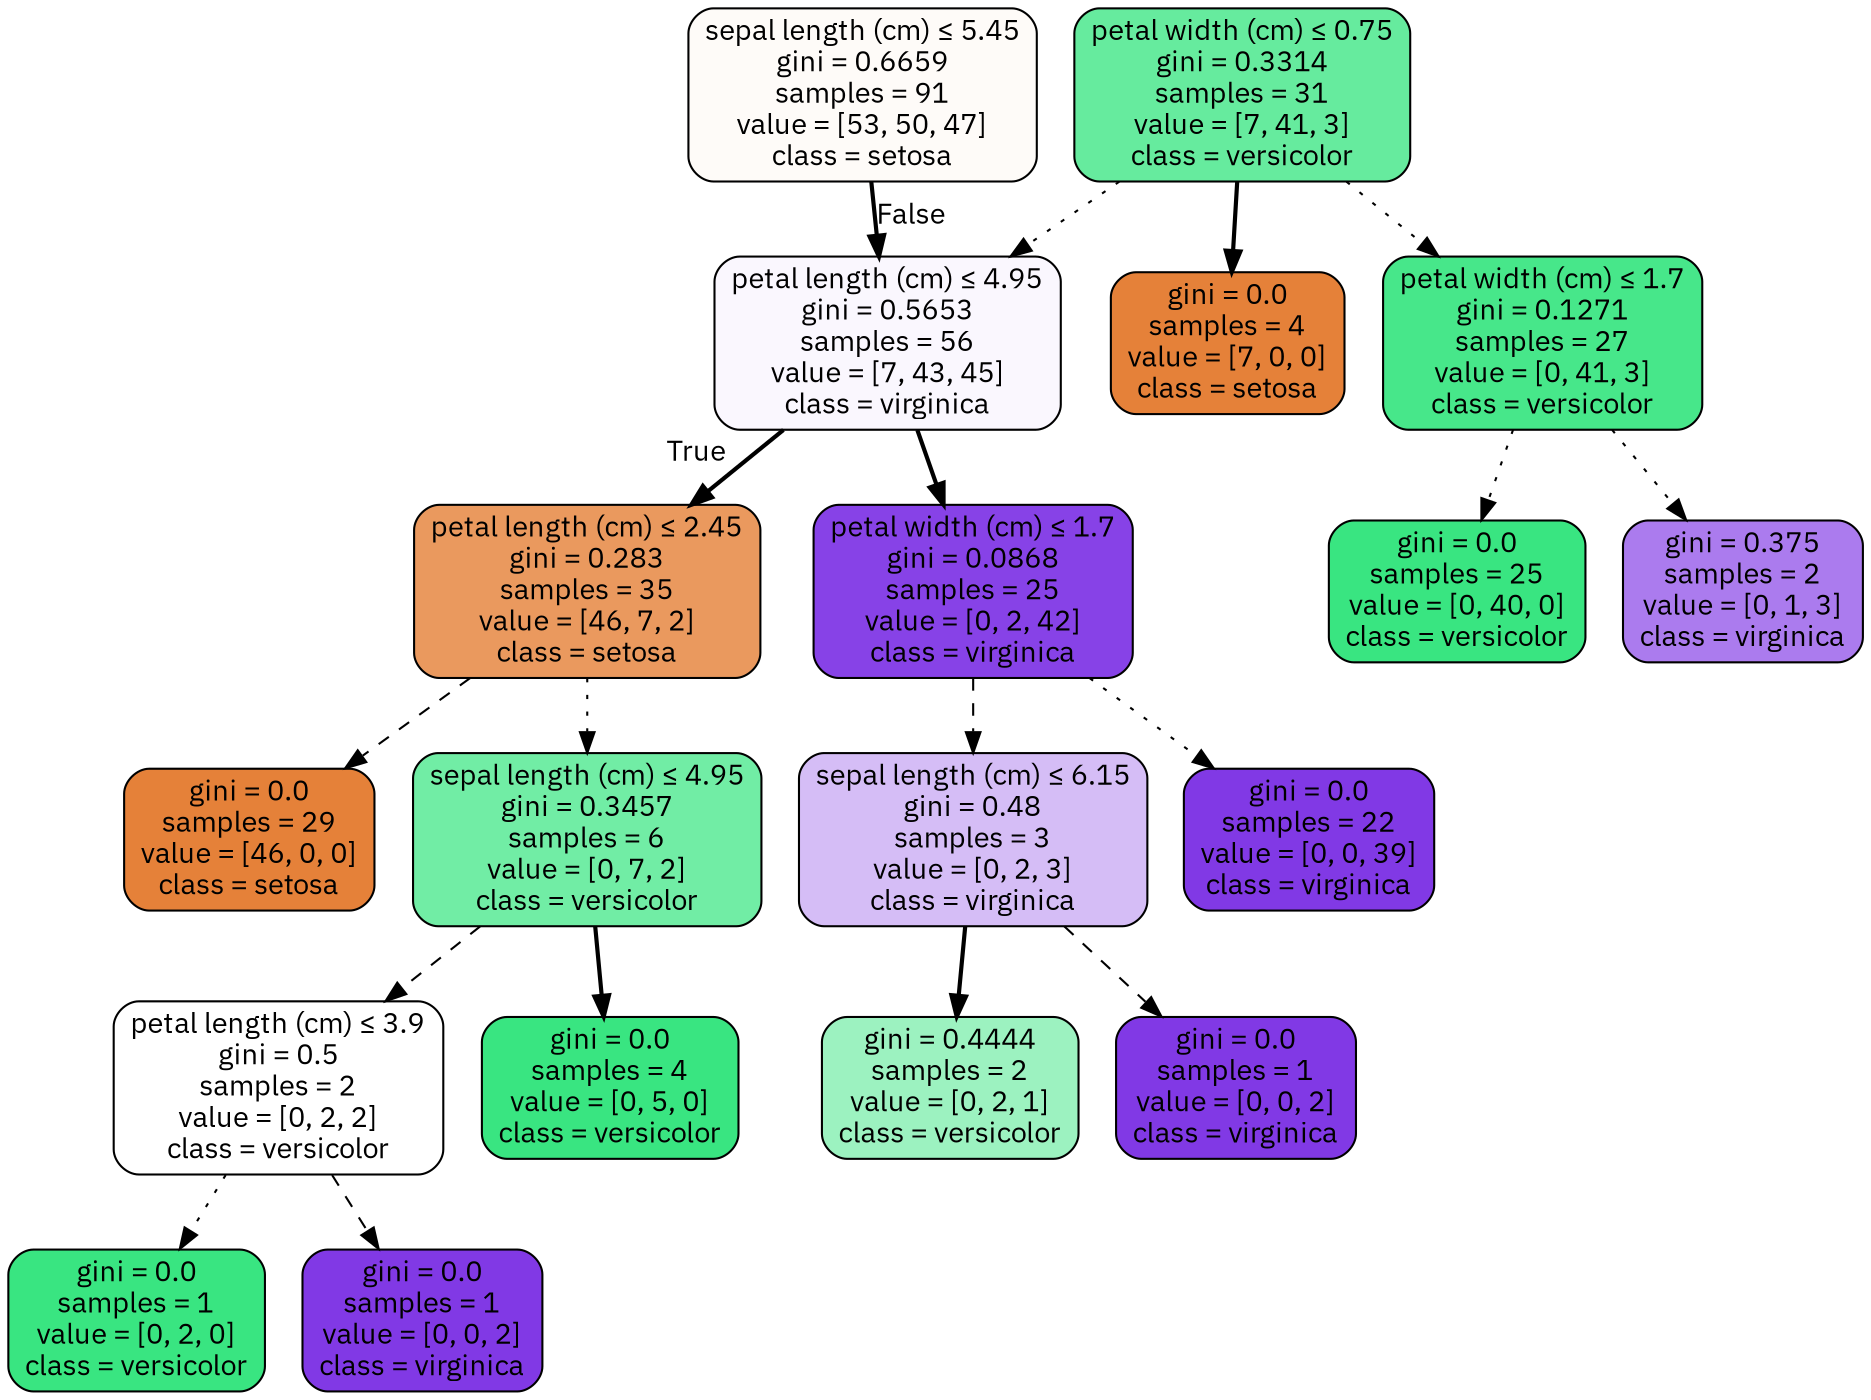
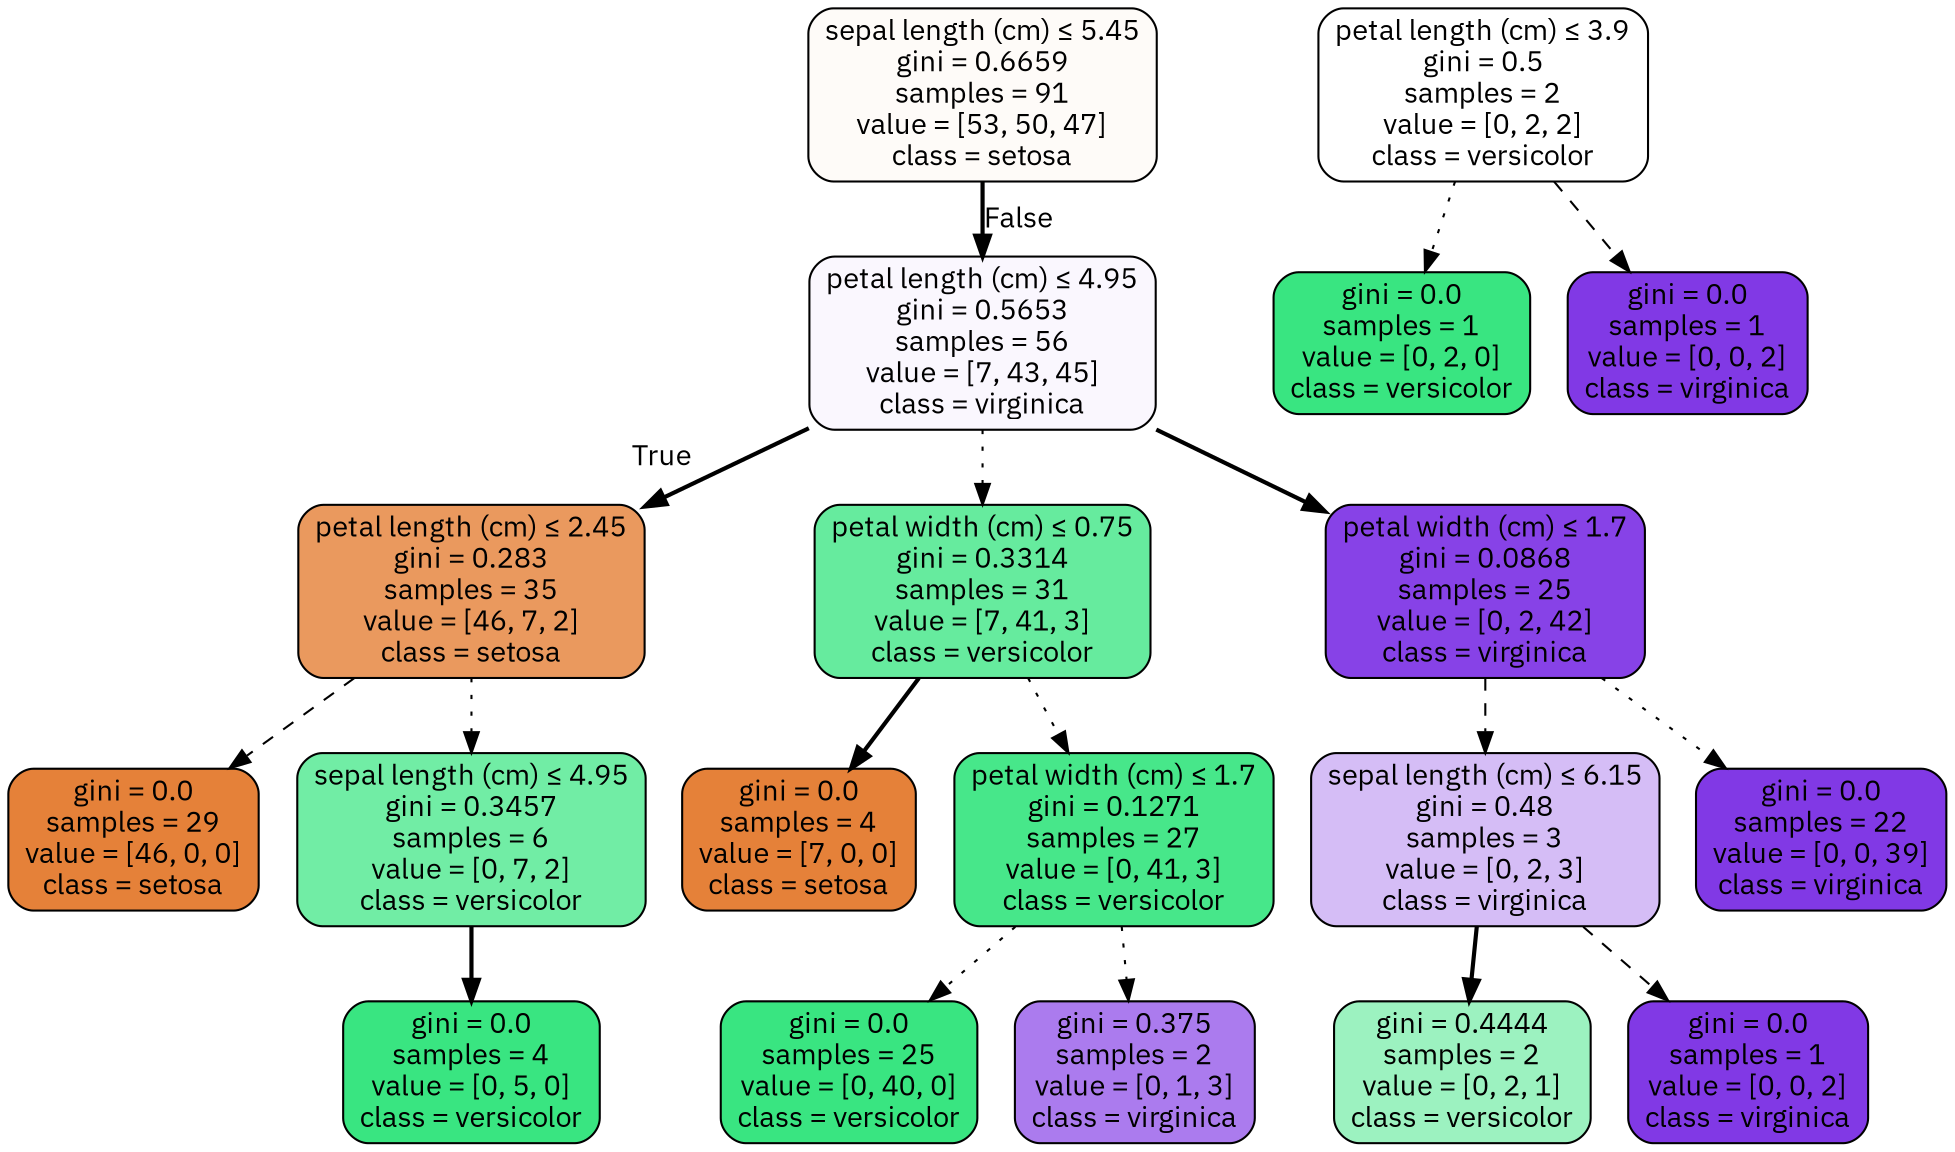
(1074, 213) -> (983, 457)
(441, 957) -> none
